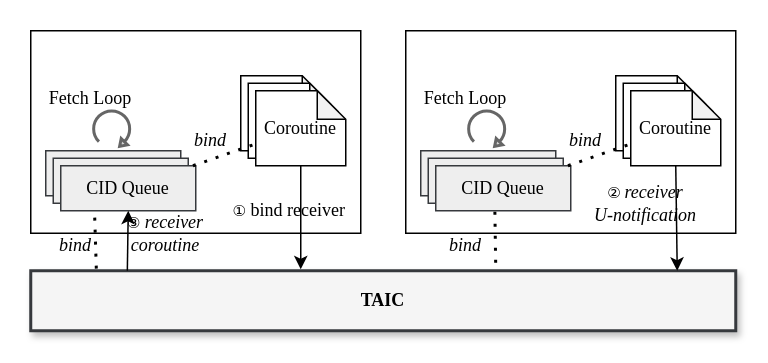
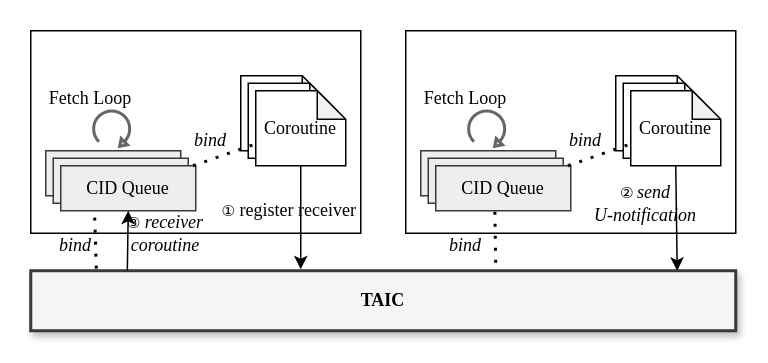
(646, 203) -> (646, 203)
(290, 211) -> (290, 211)
